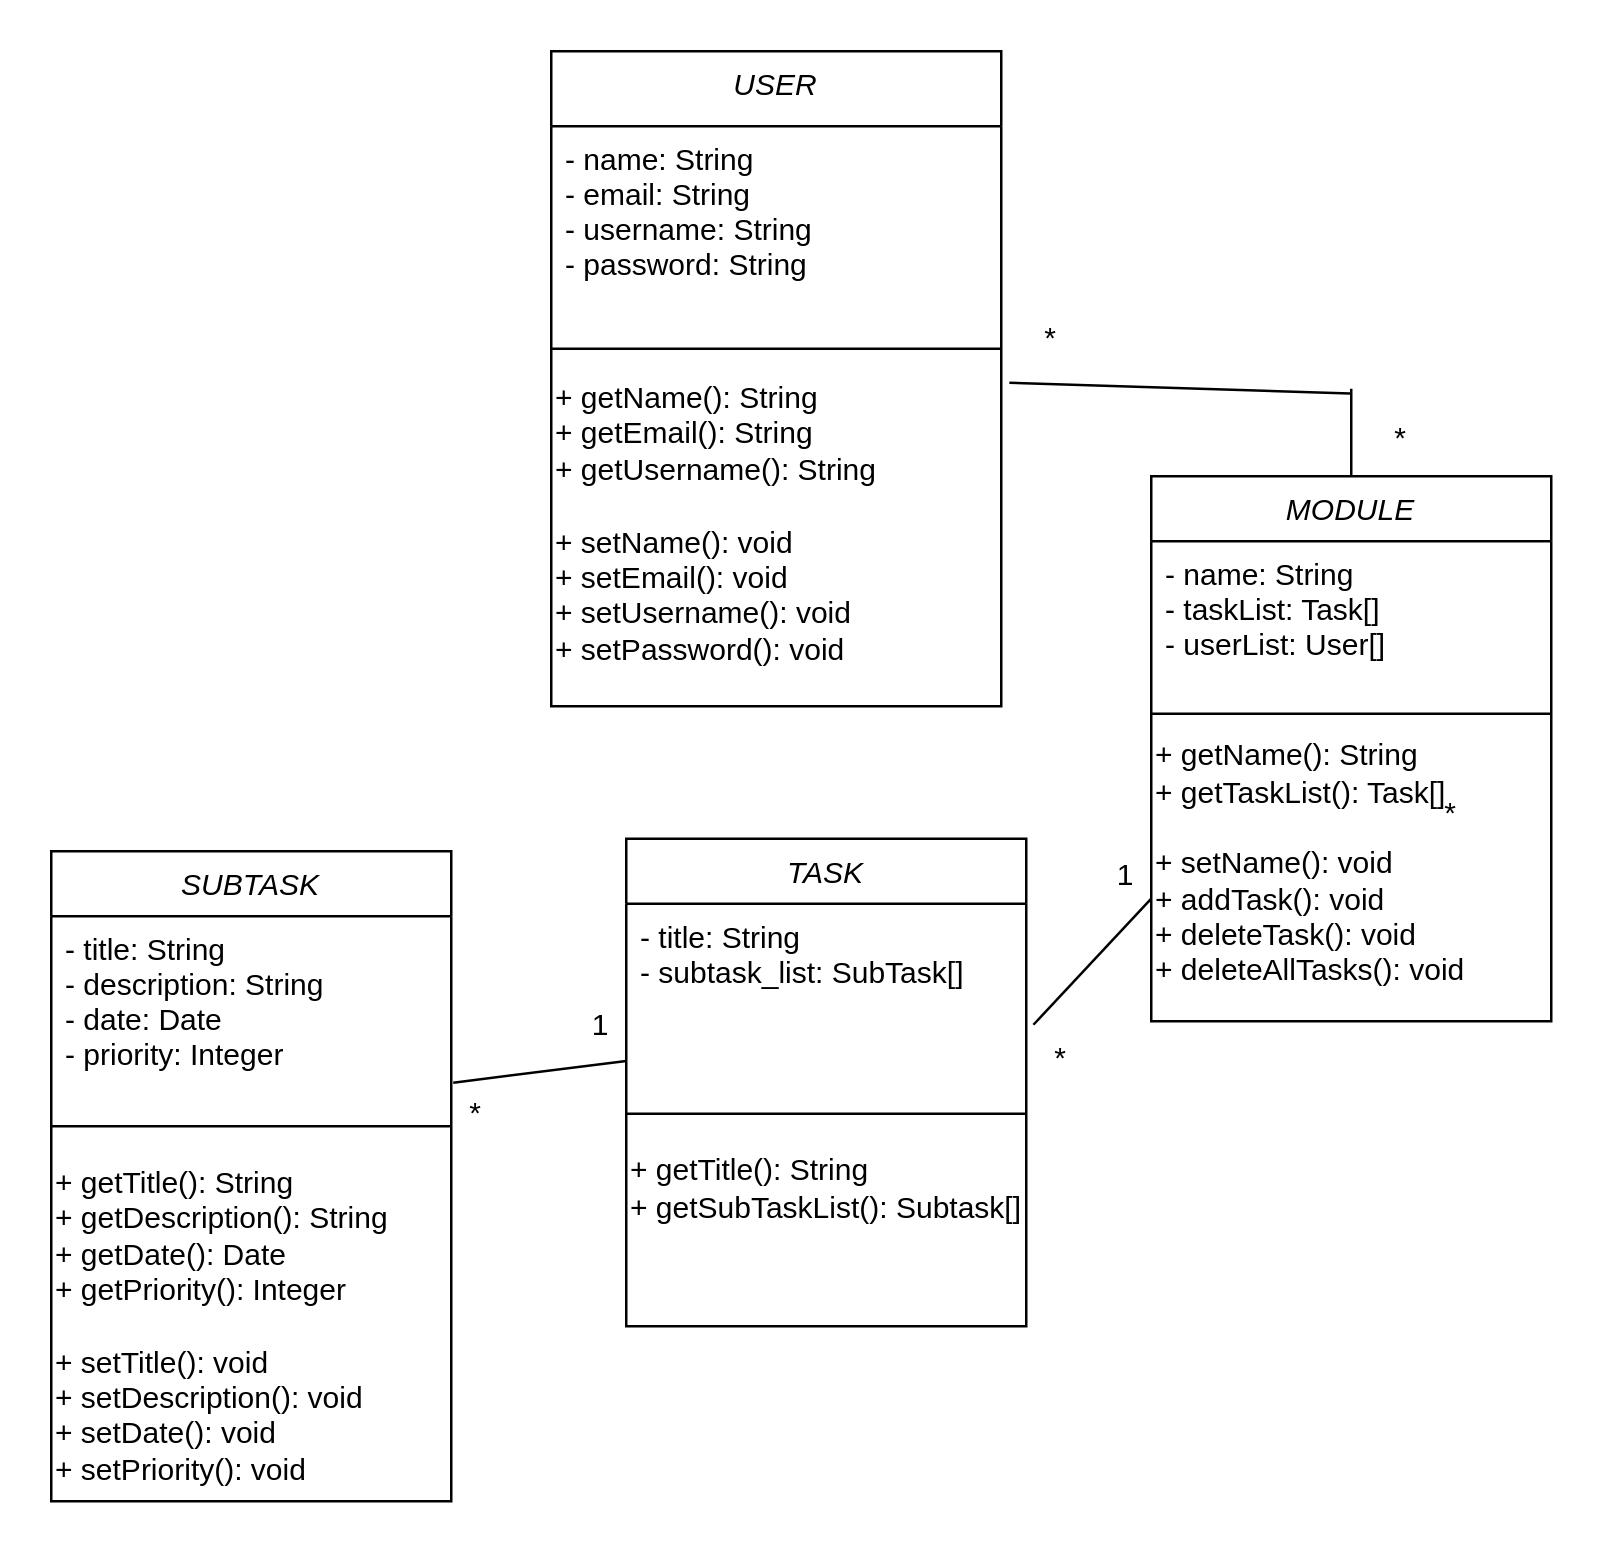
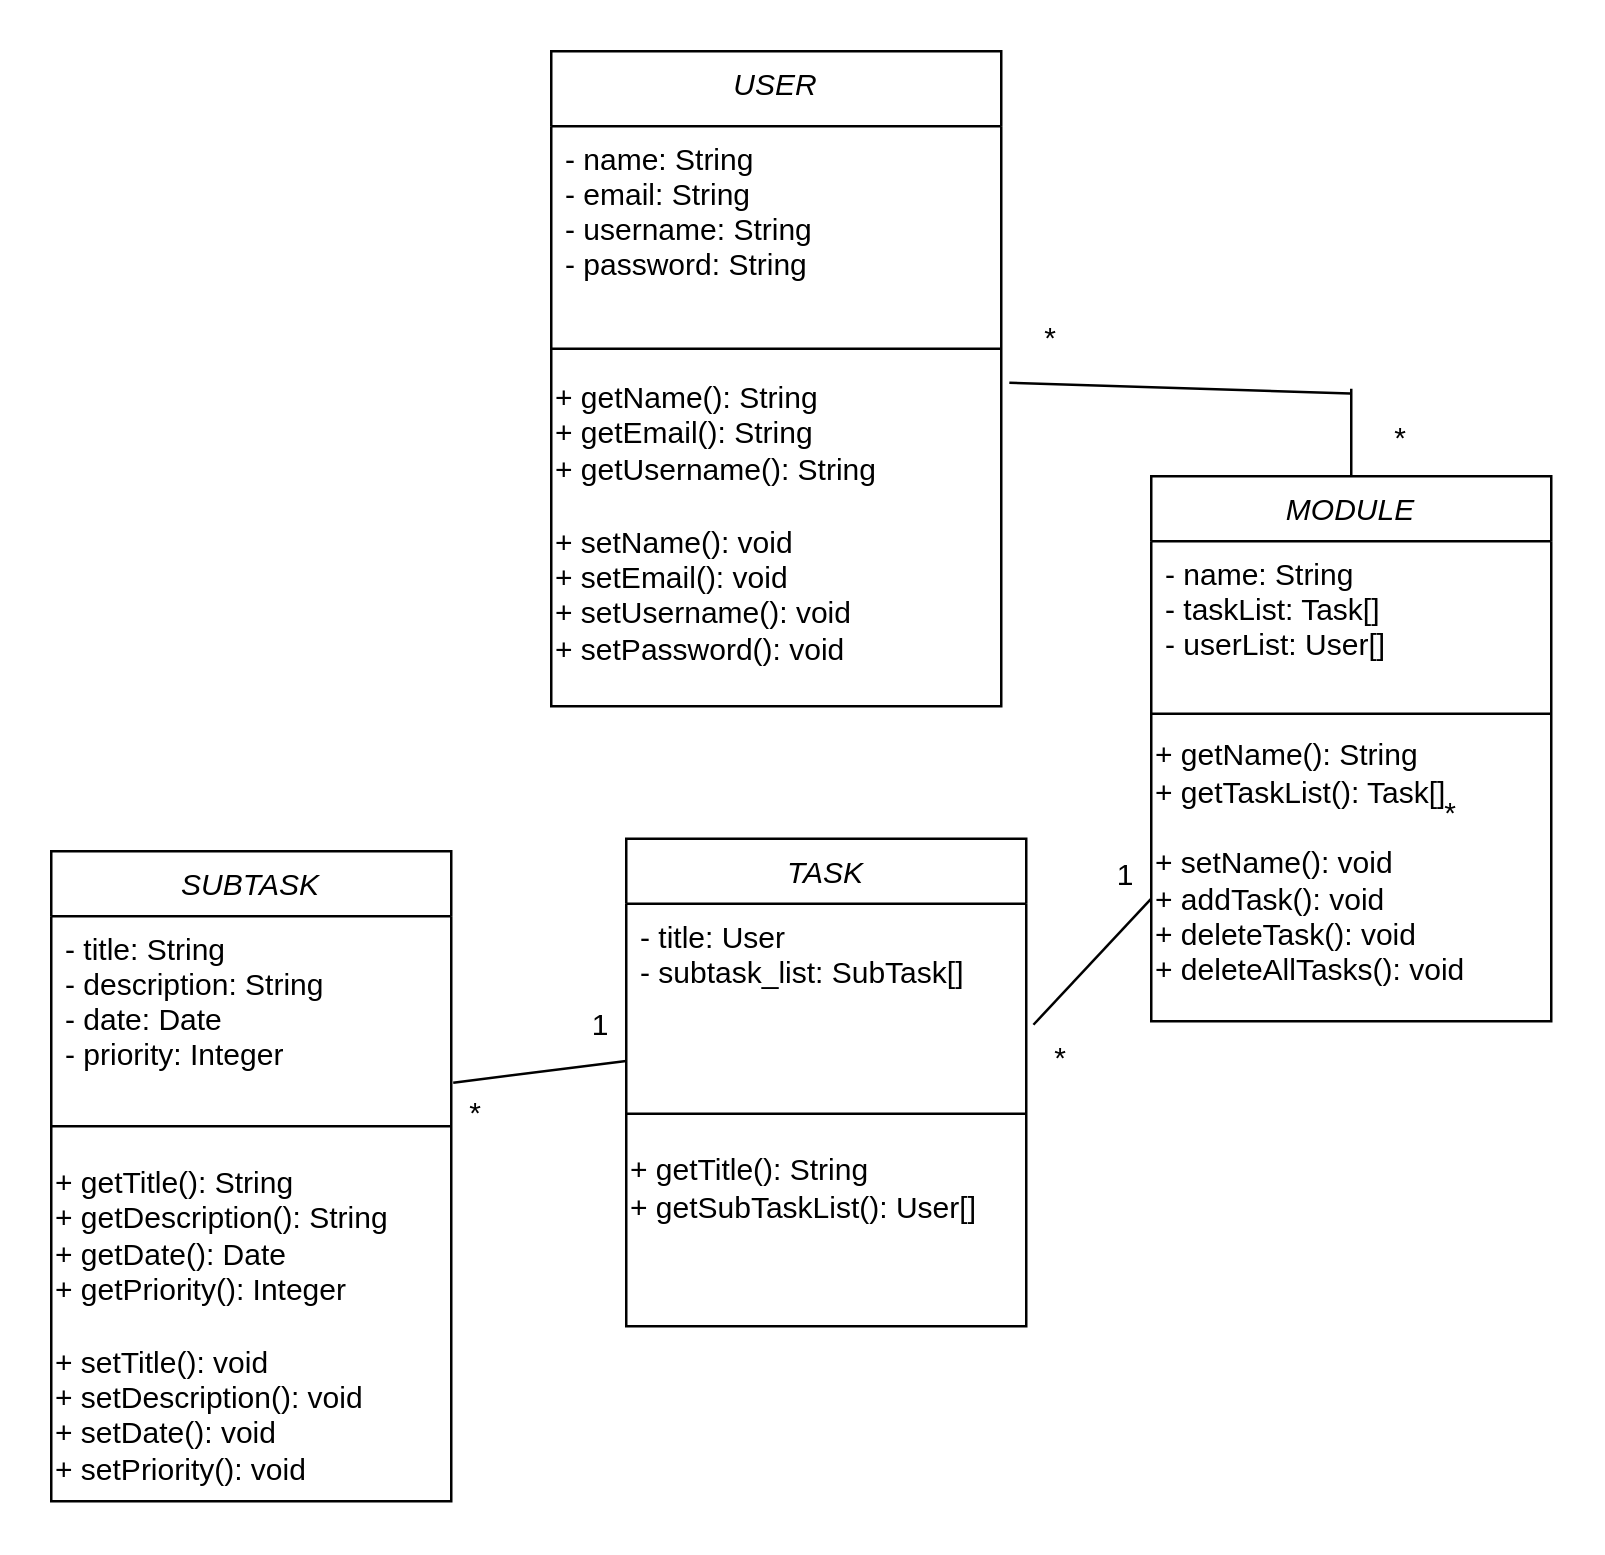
(743, 938) -> (730, 938)
(859, 1189) -> (834, 1189)
